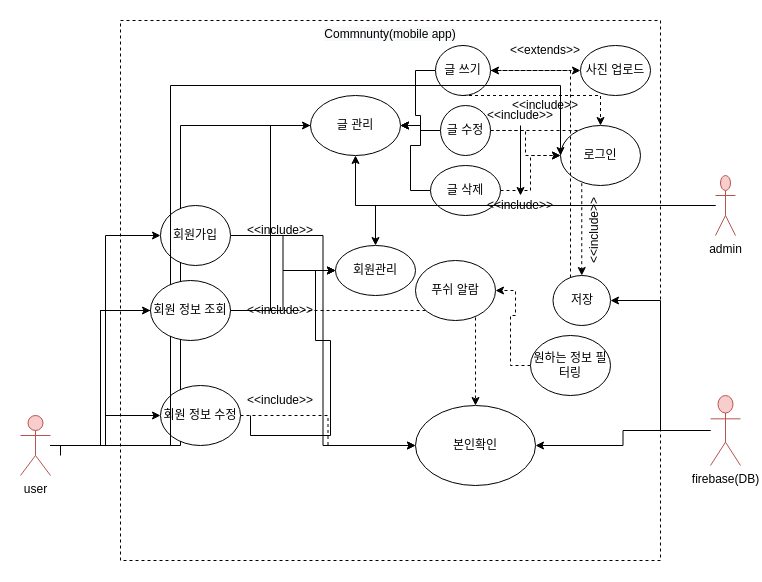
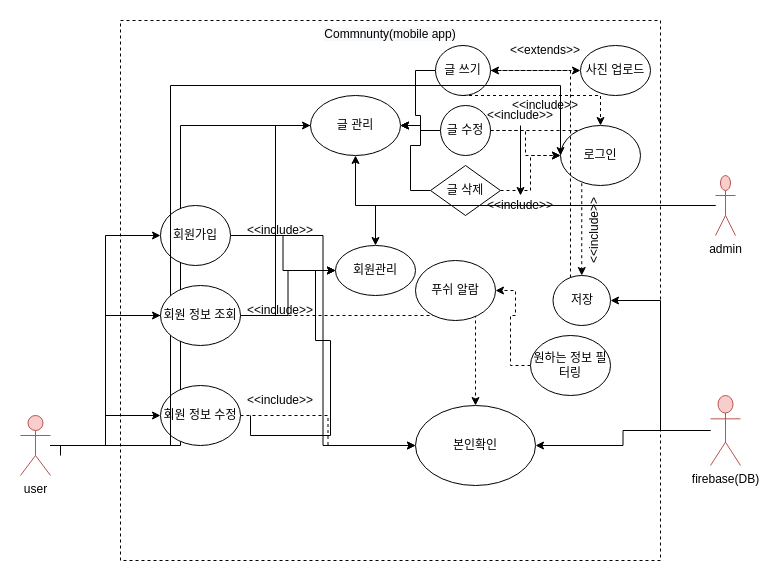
(466, 191) -> (466, 191)
(191, 311) -> (201, 316)
